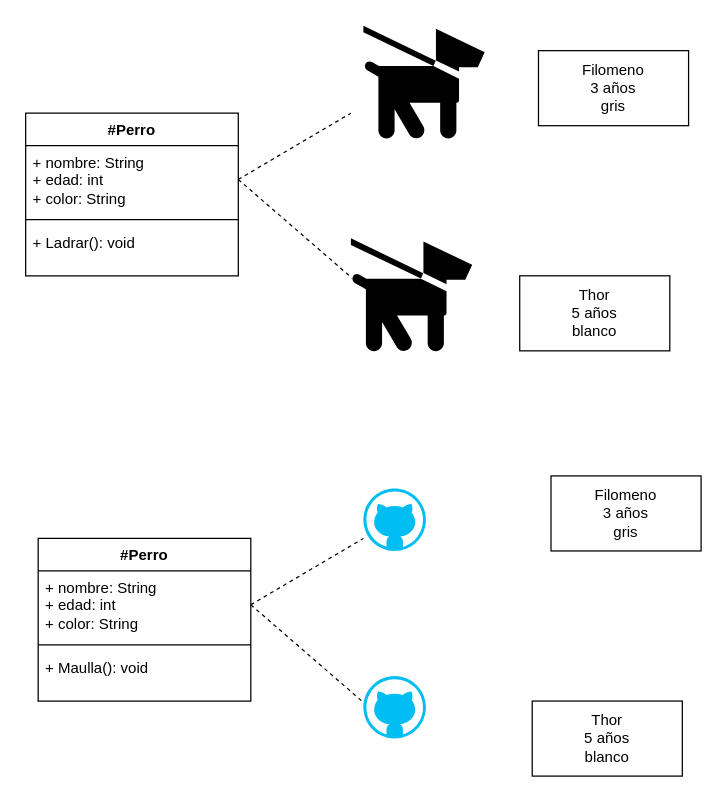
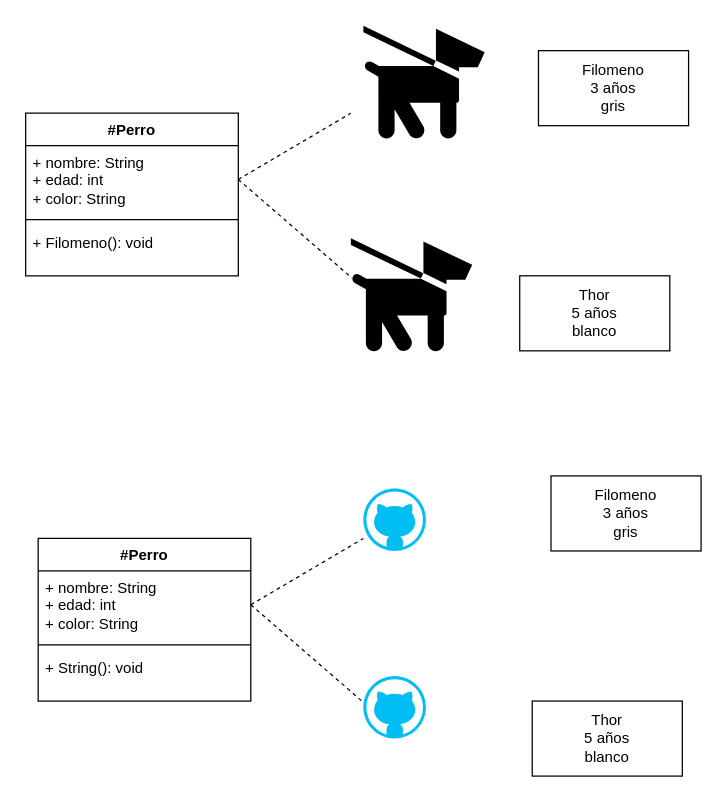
(93, 243) -> (97, 243)
(101, 668) -> (103, 668)
